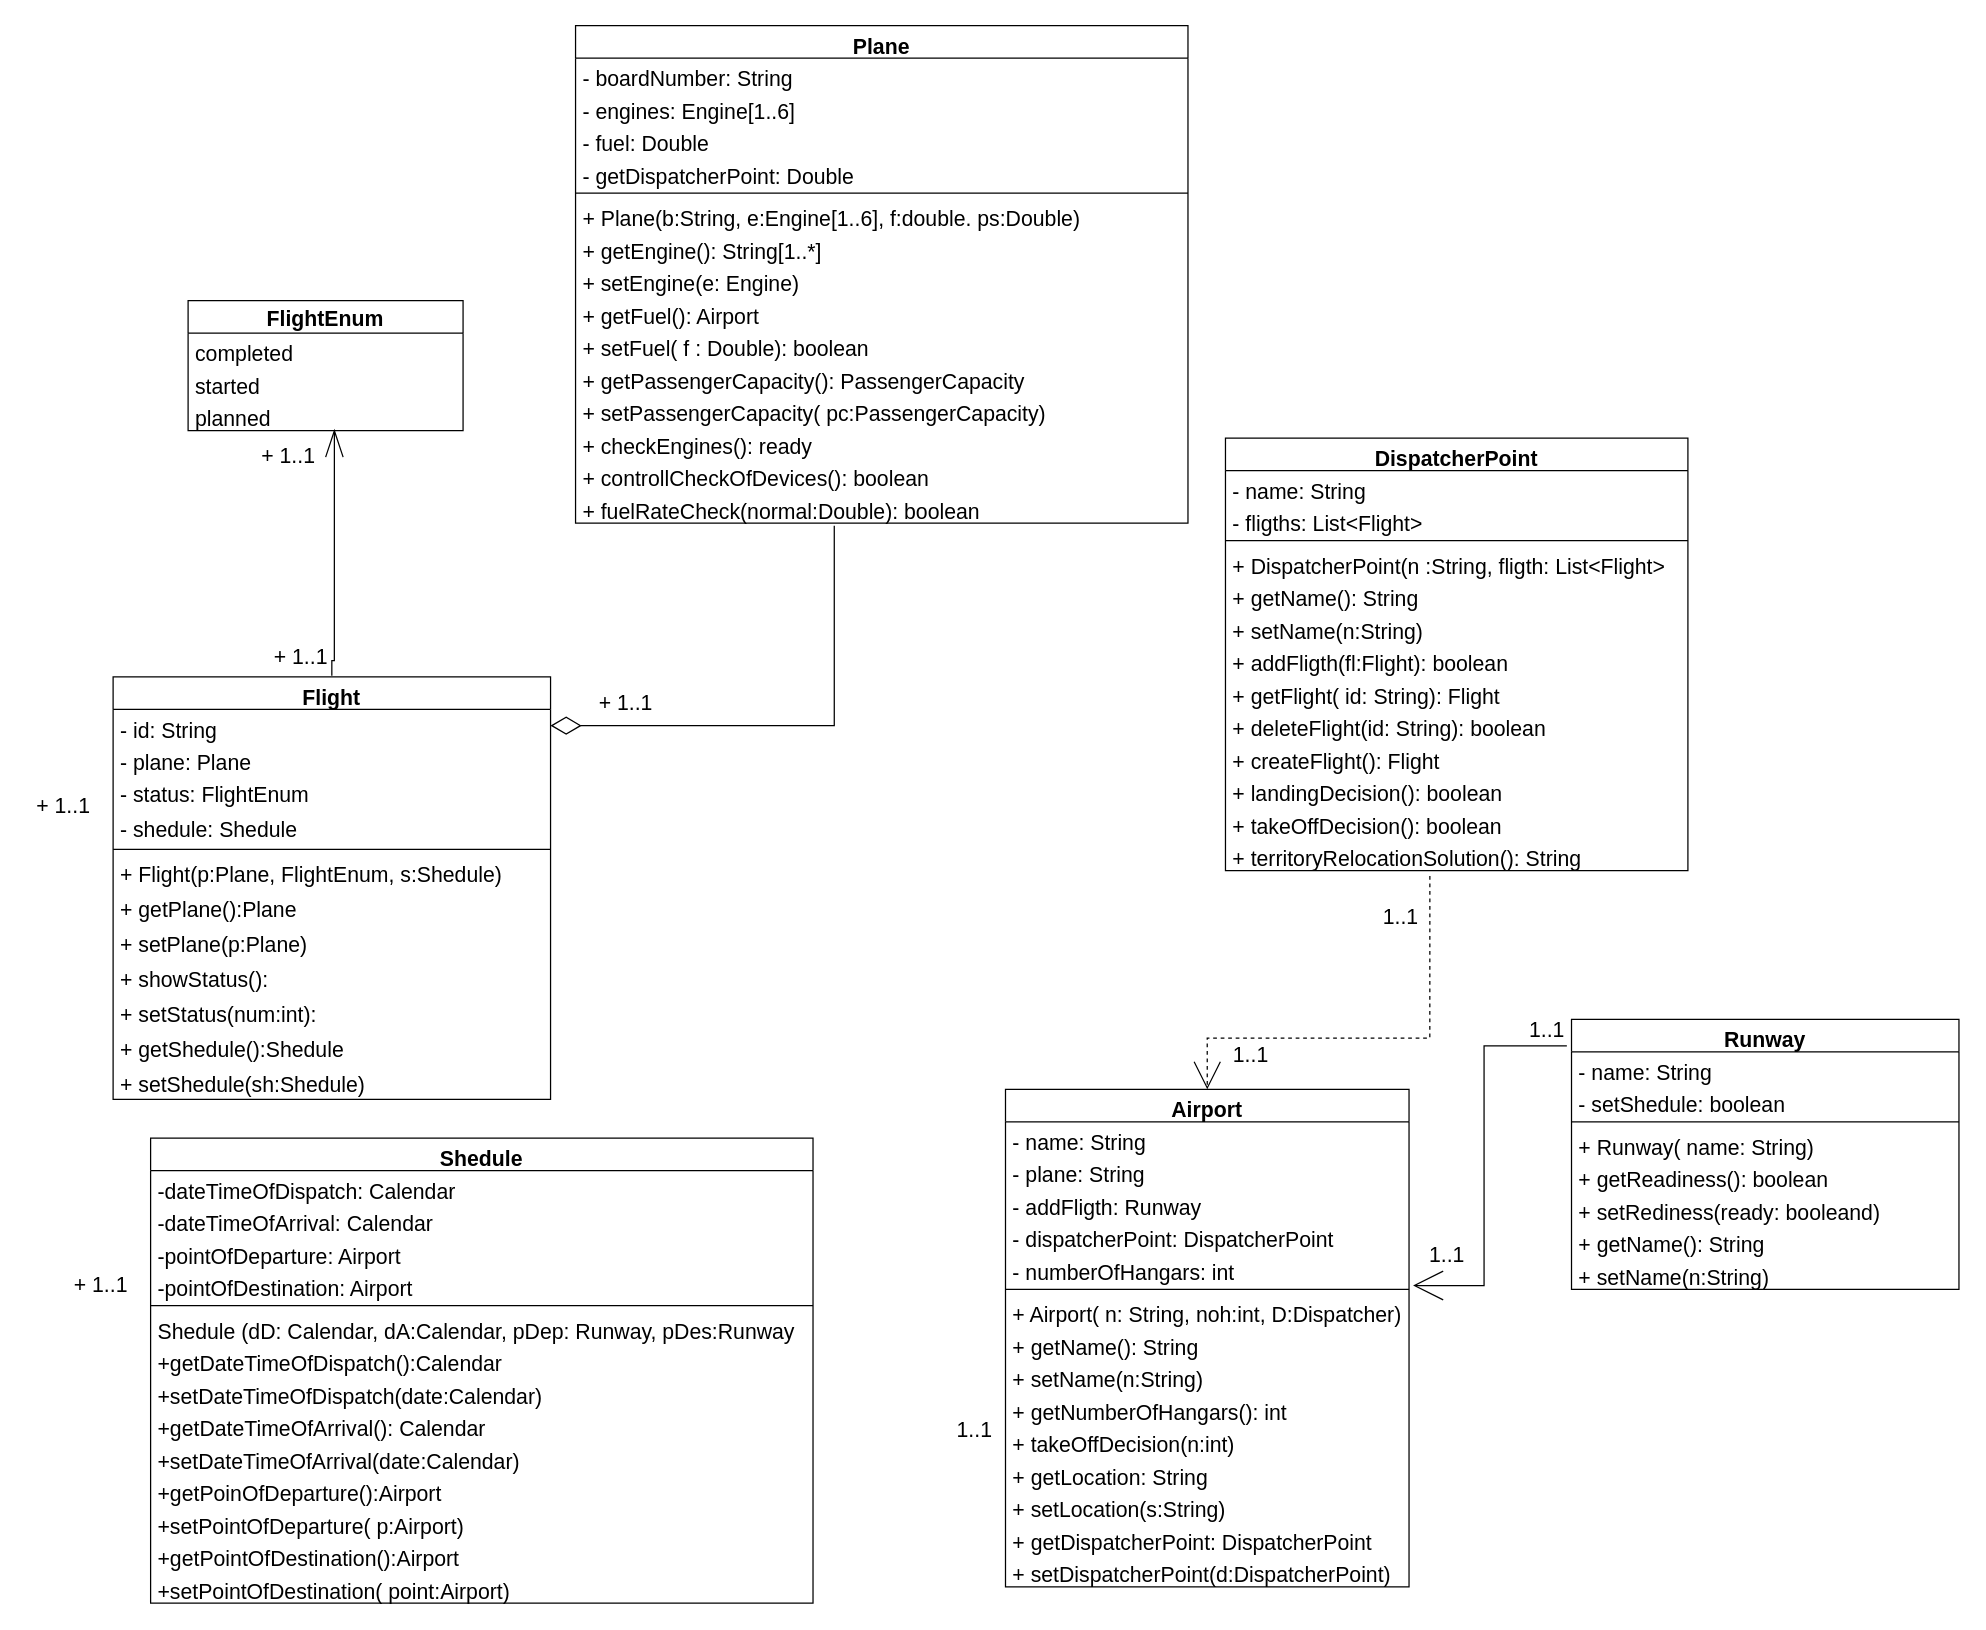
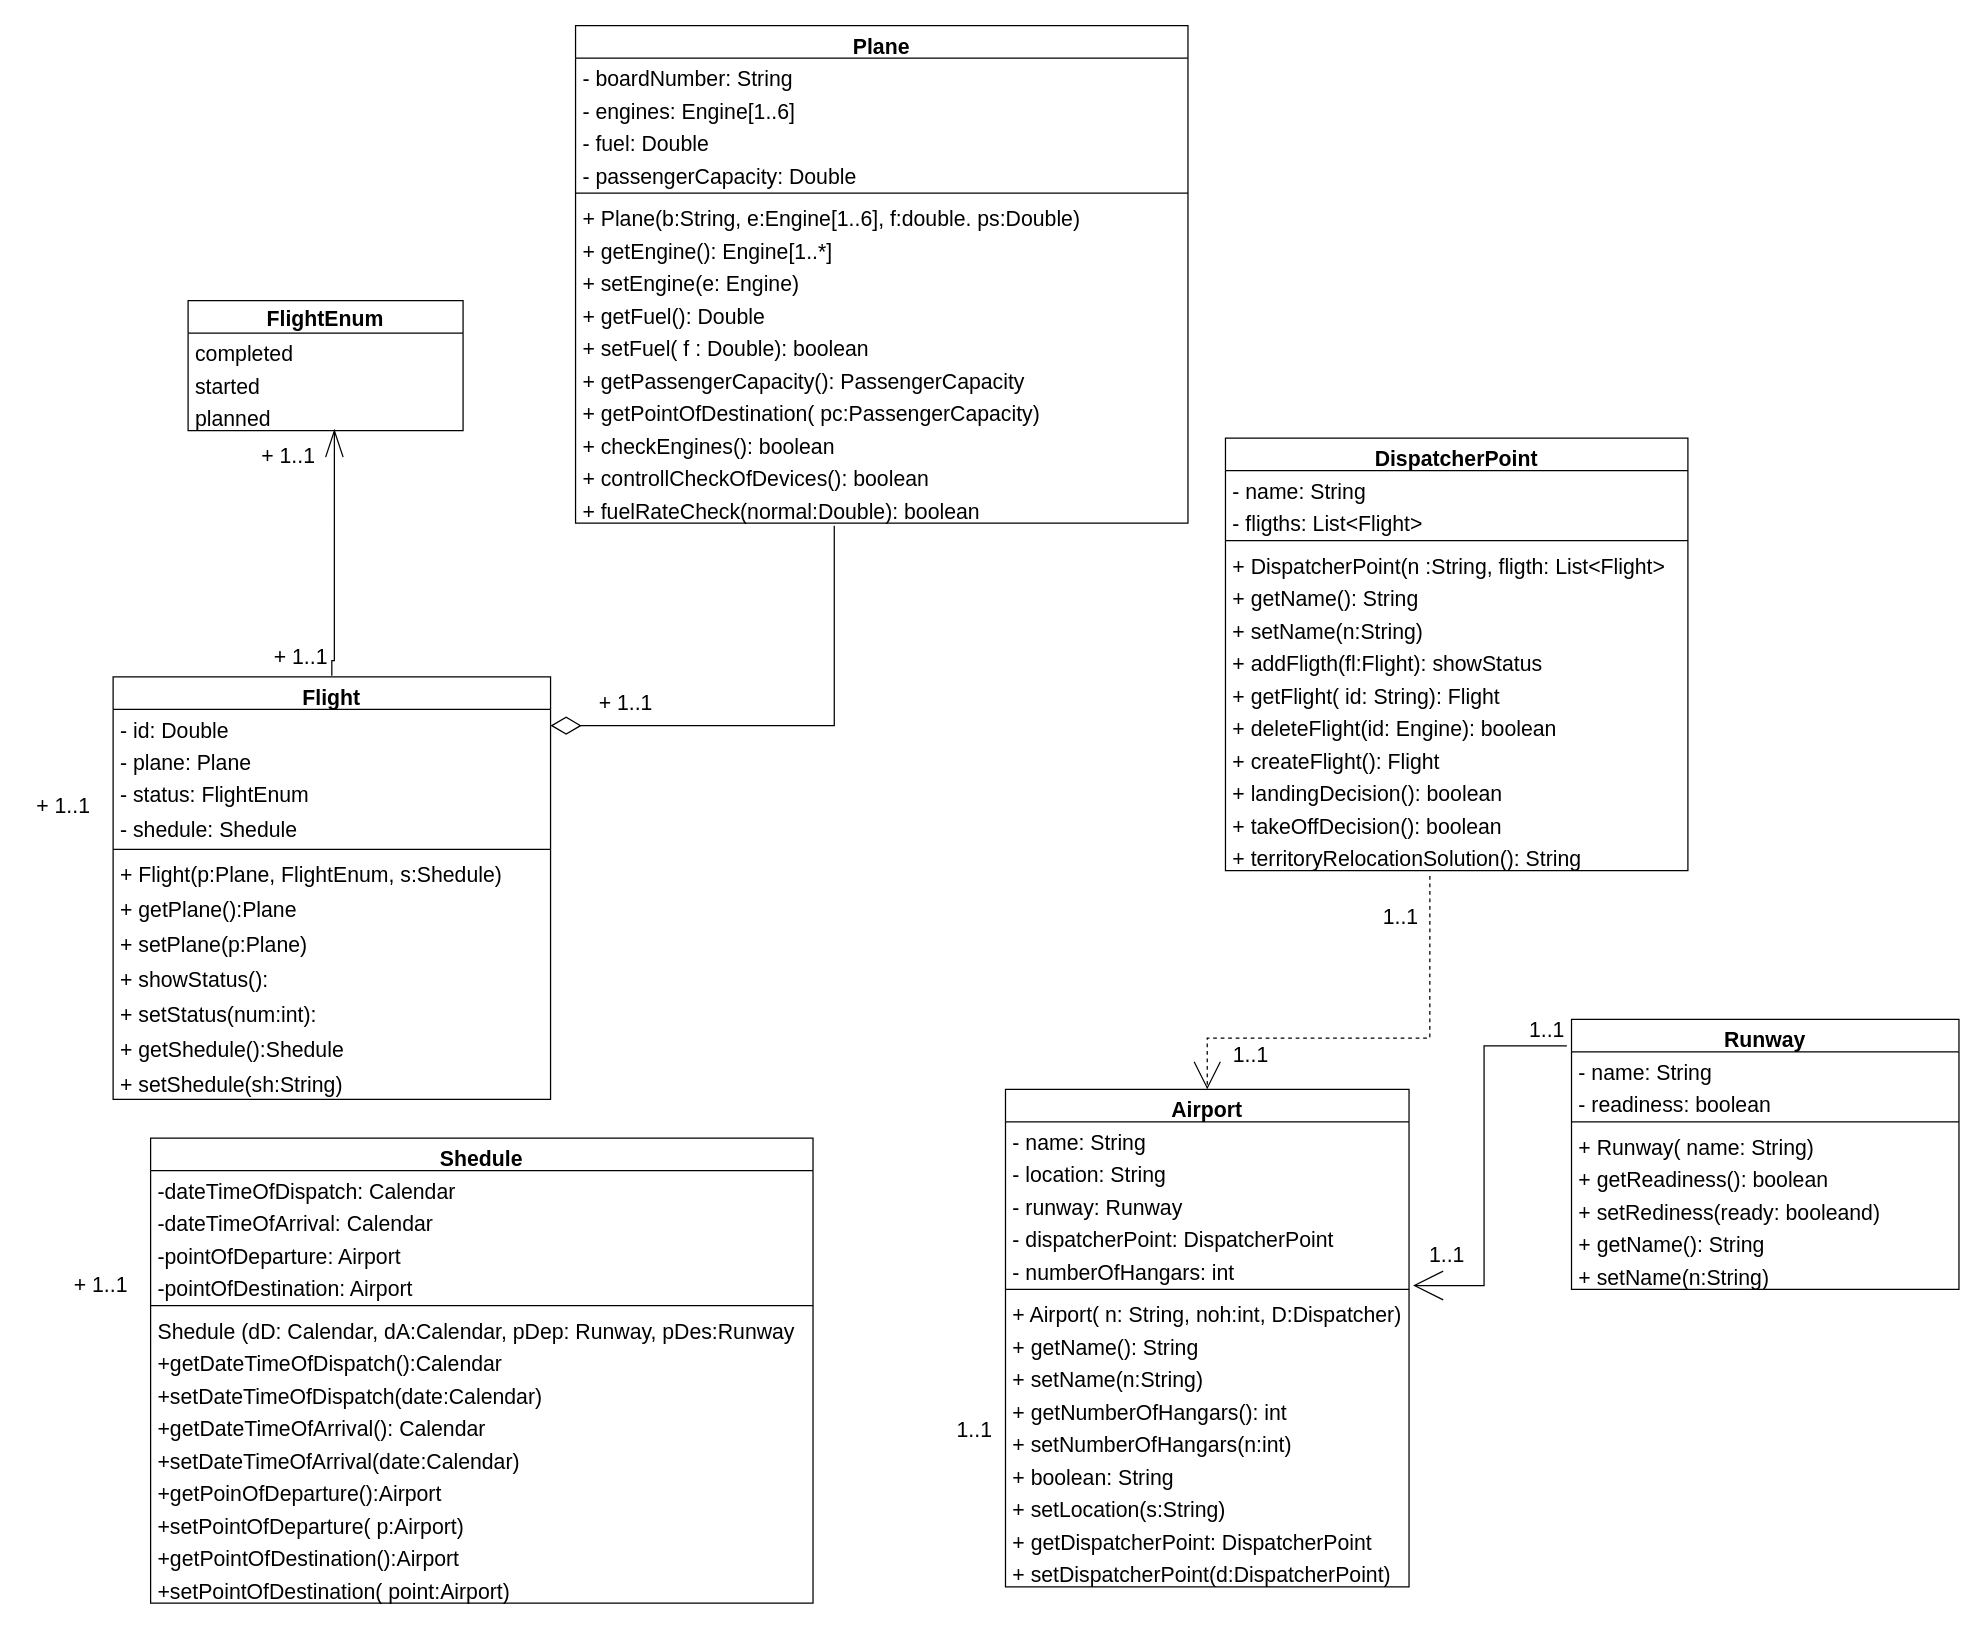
(733, 177) -> (729, 177)
(724, 252) -> (724, 252)
(688, 317) -> (682, 317)
(836, 414) -> (837, 414)
(708, 447) -> (717, 447)
(1389, 664) -> (1410, 664)
(1410, 729) -> (1410, 729)
(178, 730) -> (178, 730)
(252, 1085) -> (246, 1085)
(1690, 1105) -> (1684, 1105)
(1088, 1175) -> (1103, 1175)
(1112, 1208) -> (1099, 1208)
(1141, 1445) -> (1165, 1445)
(1124, 1478) -> (1100, 1478)
